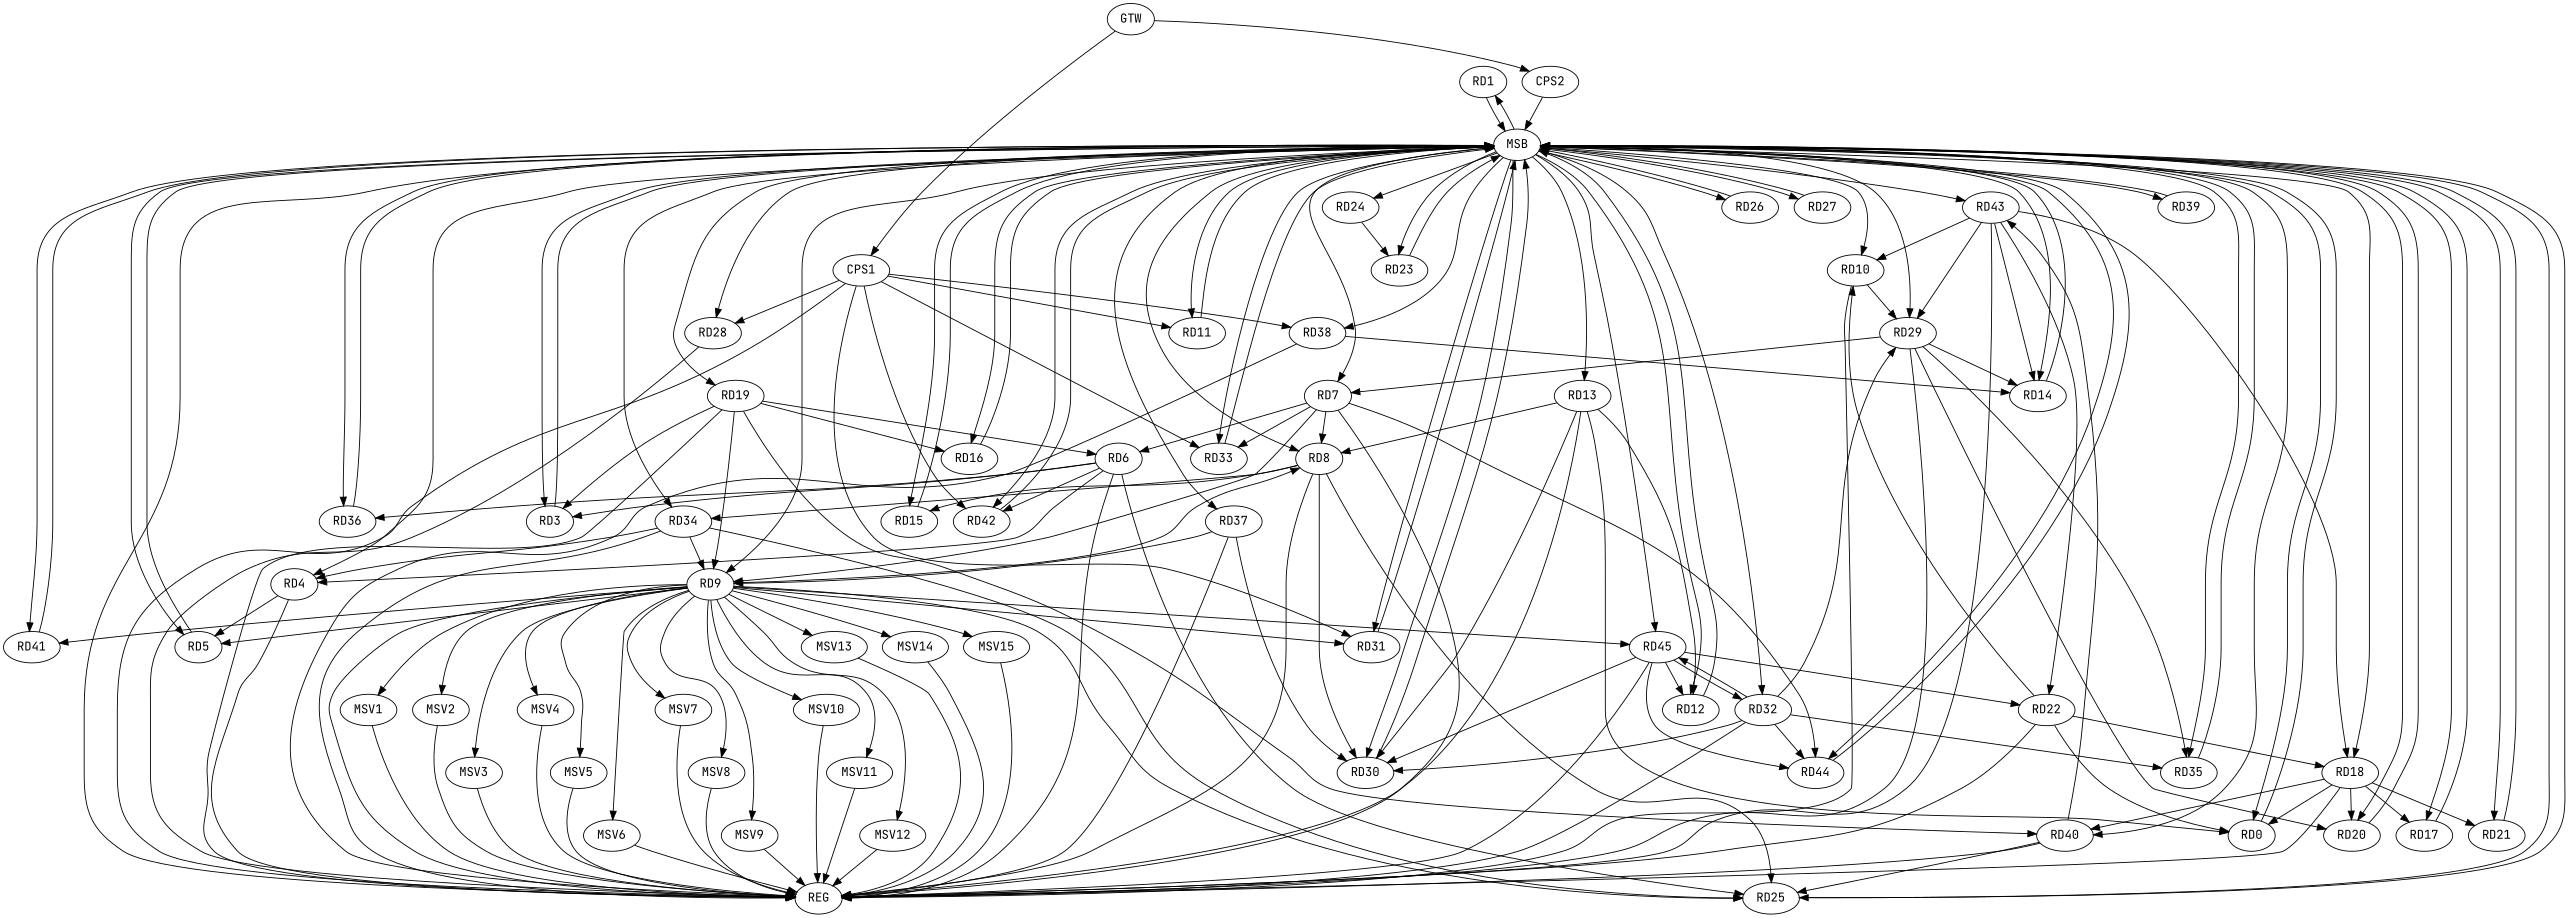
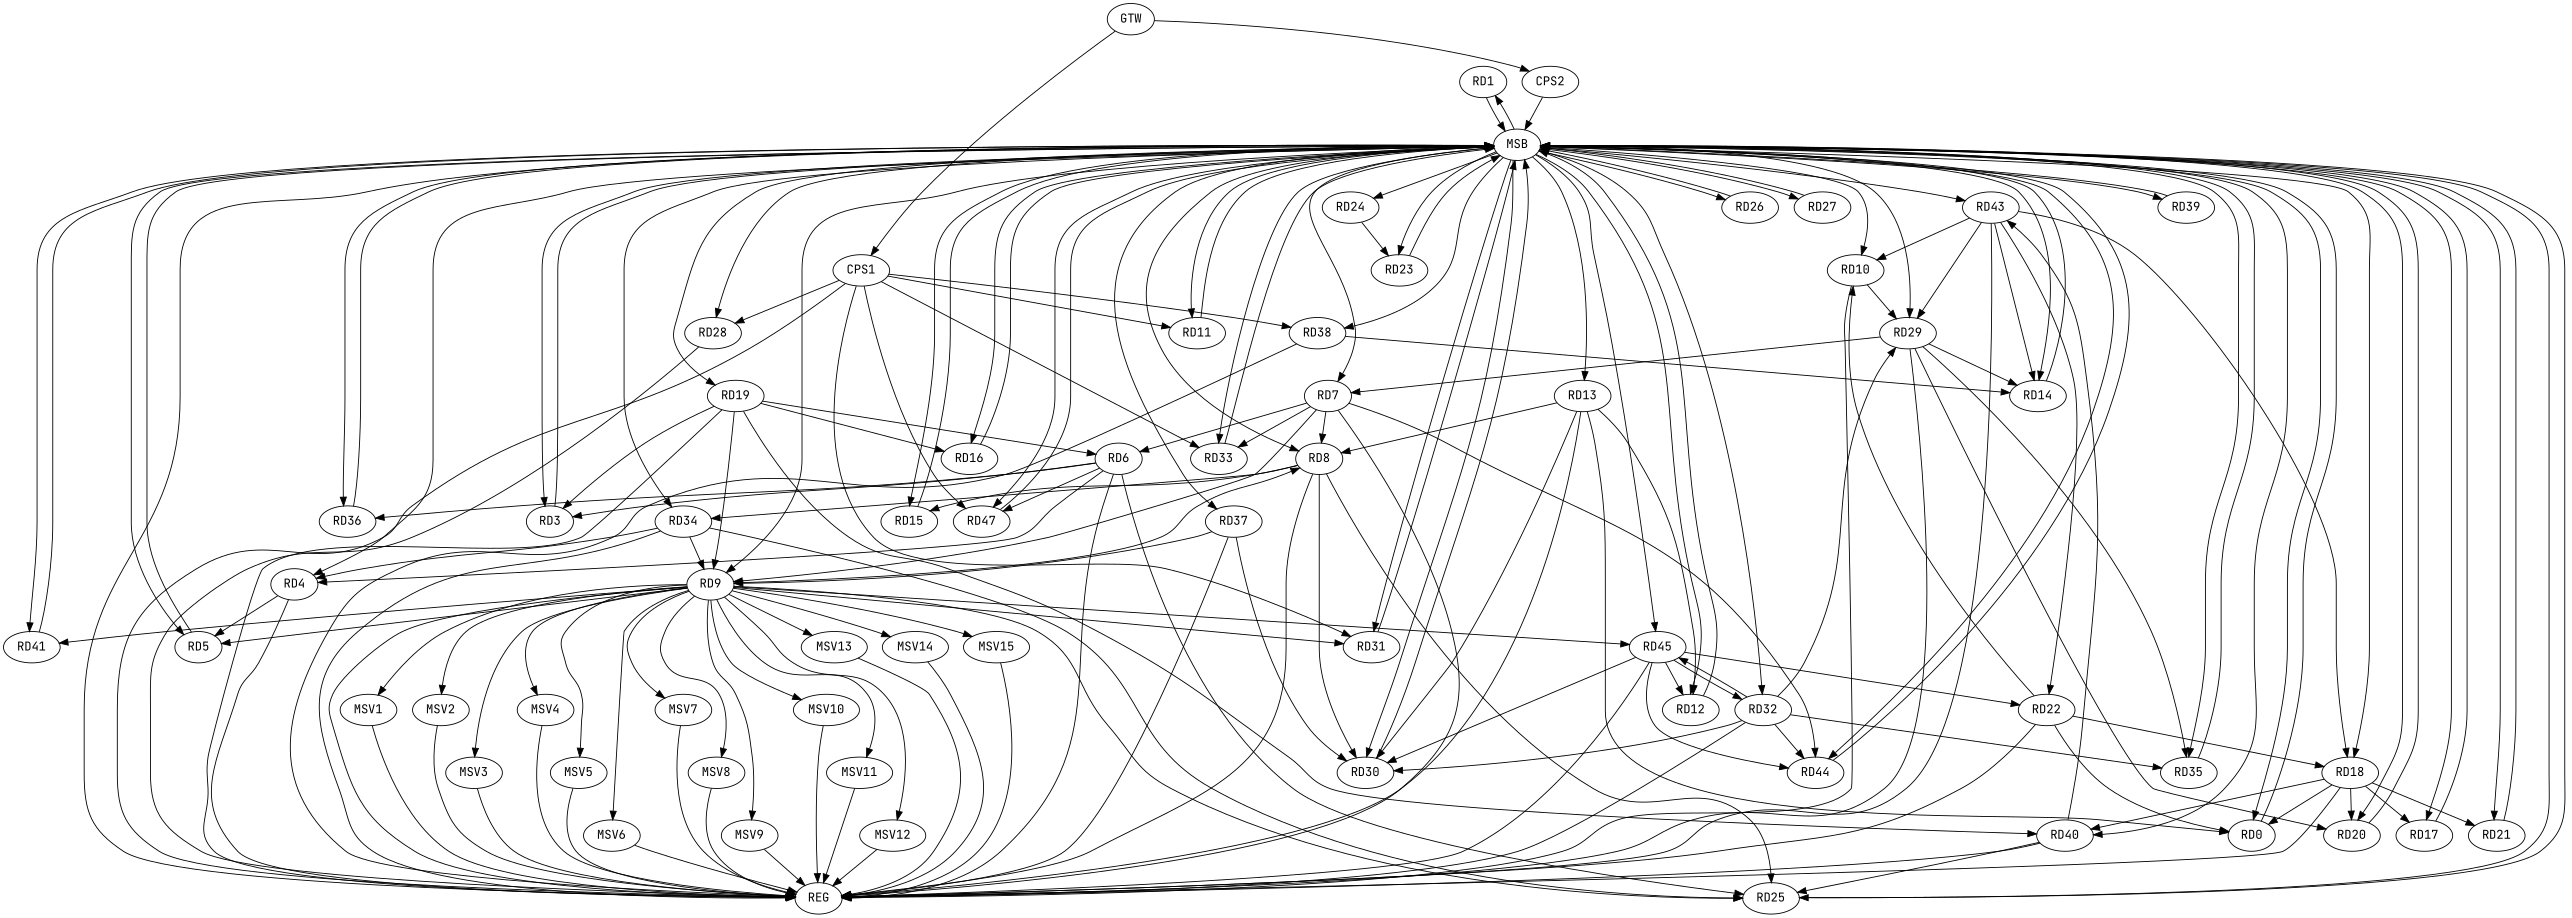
(982, 522) -> (982, 522)
